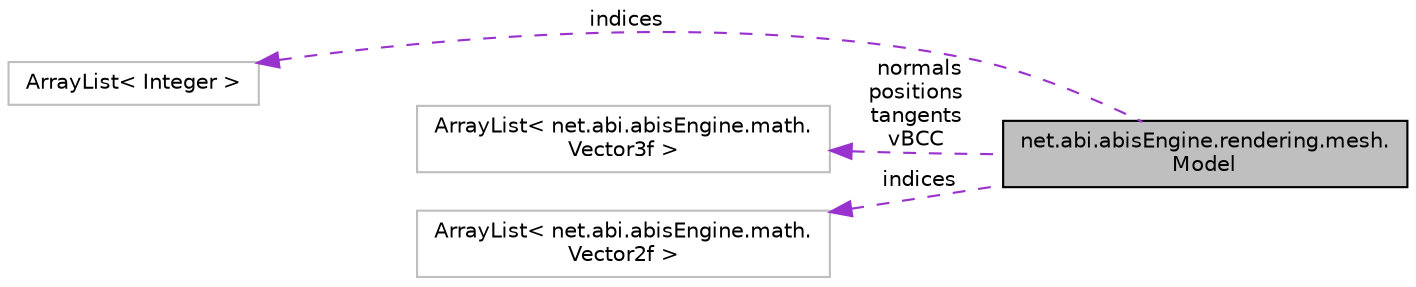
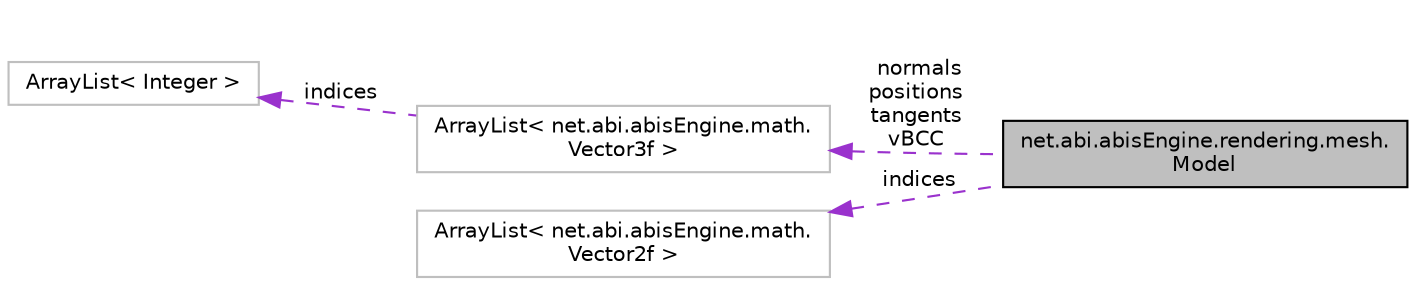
(717, 33) -> (348, 108)
